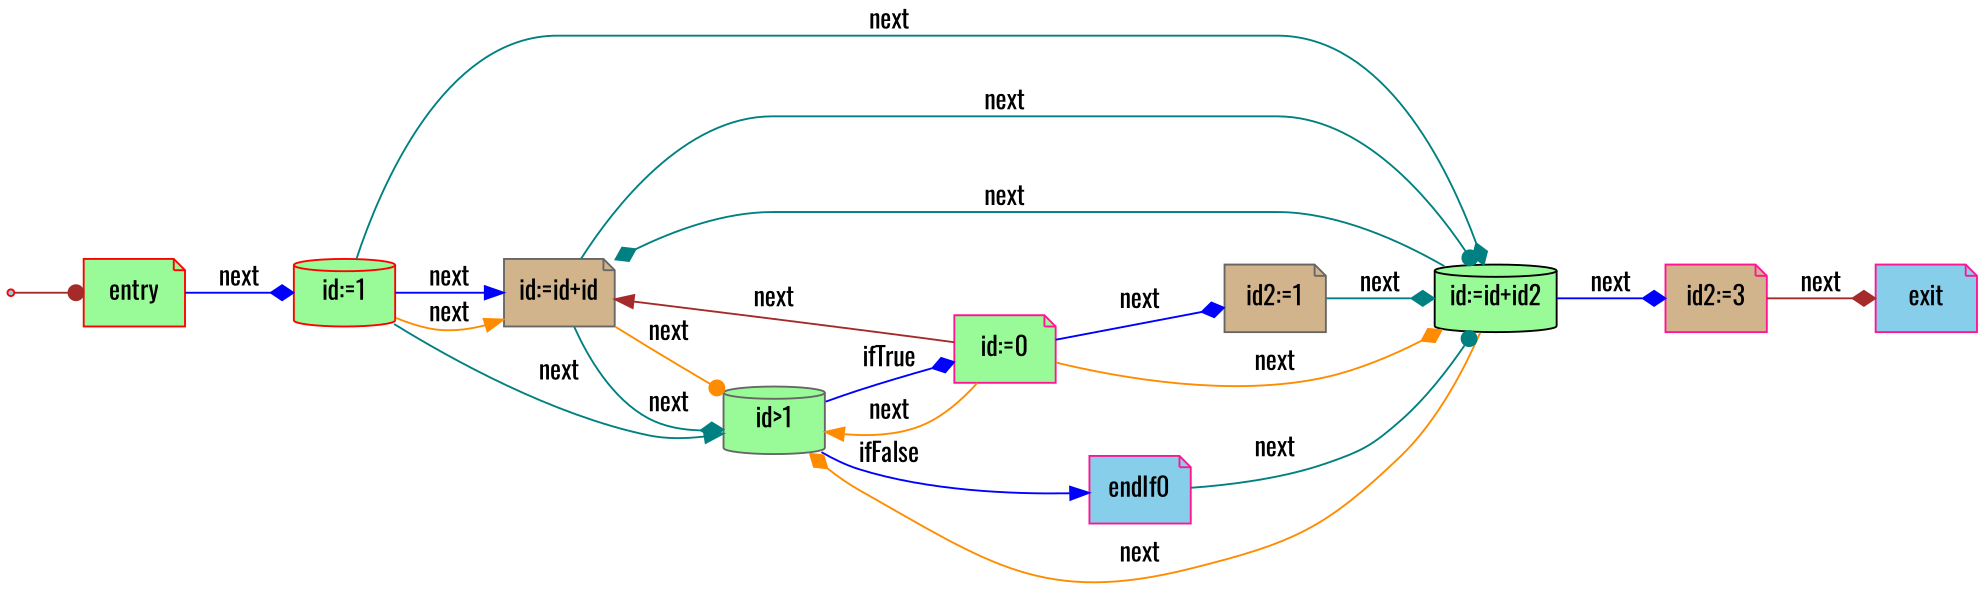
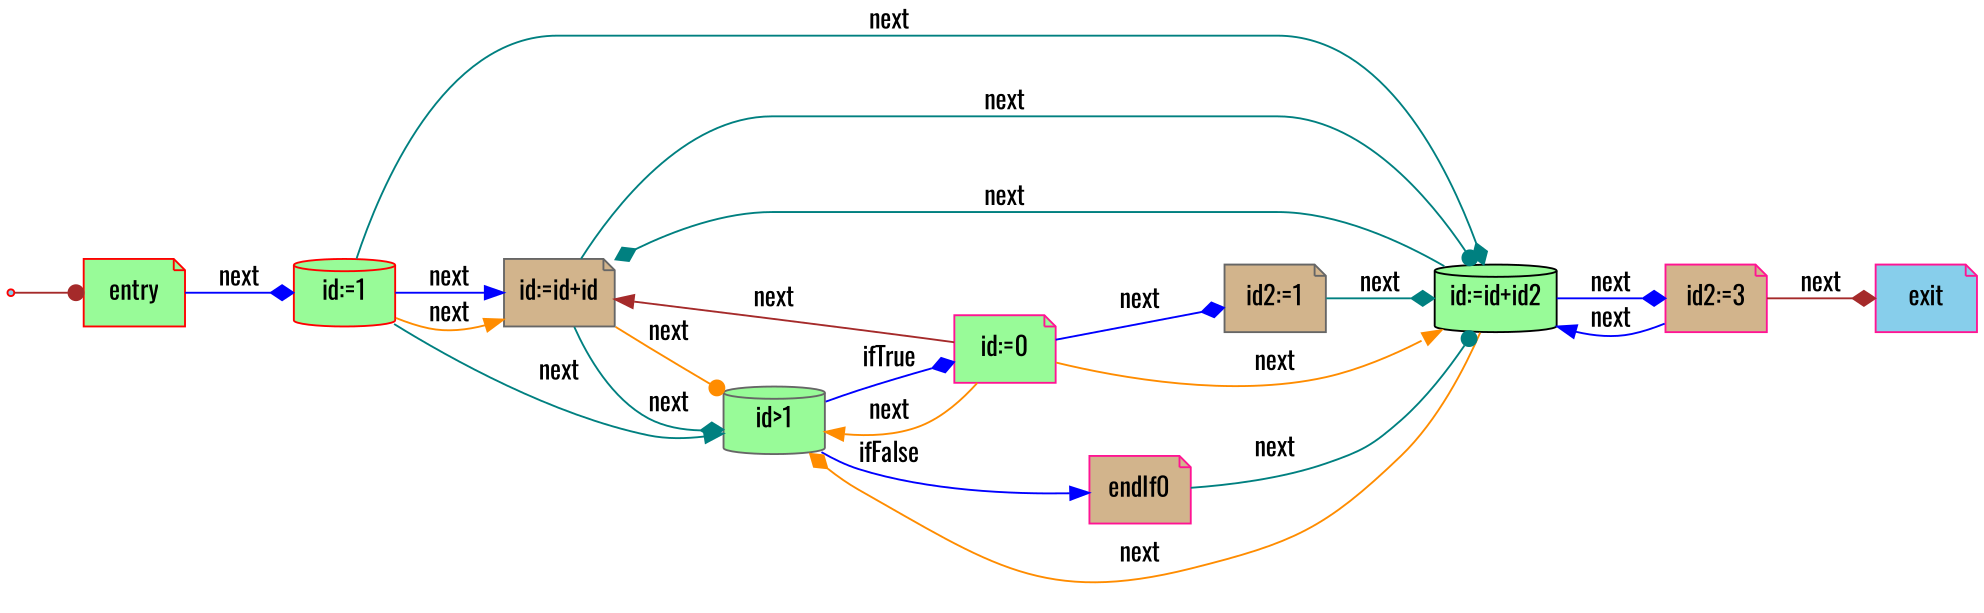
none -> (1621, 336)
(1242, 386) -> (1242, 386)
(1140, 490) -> (1140, 490)
